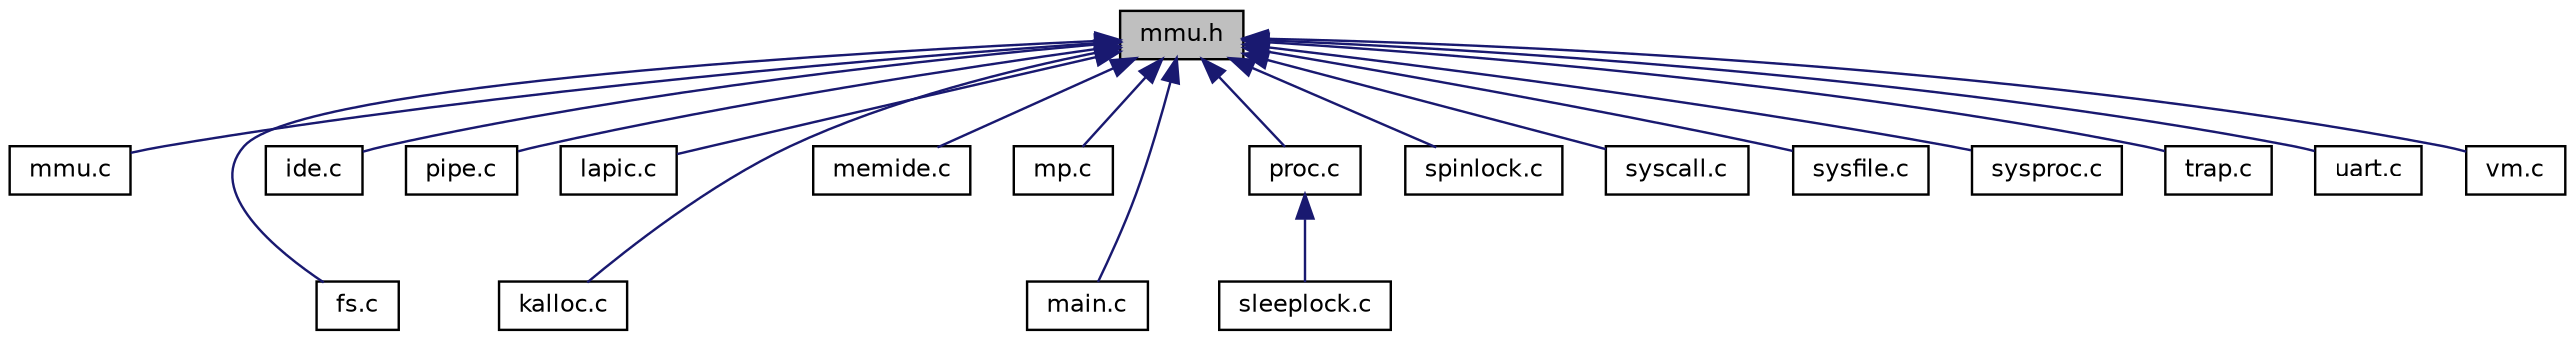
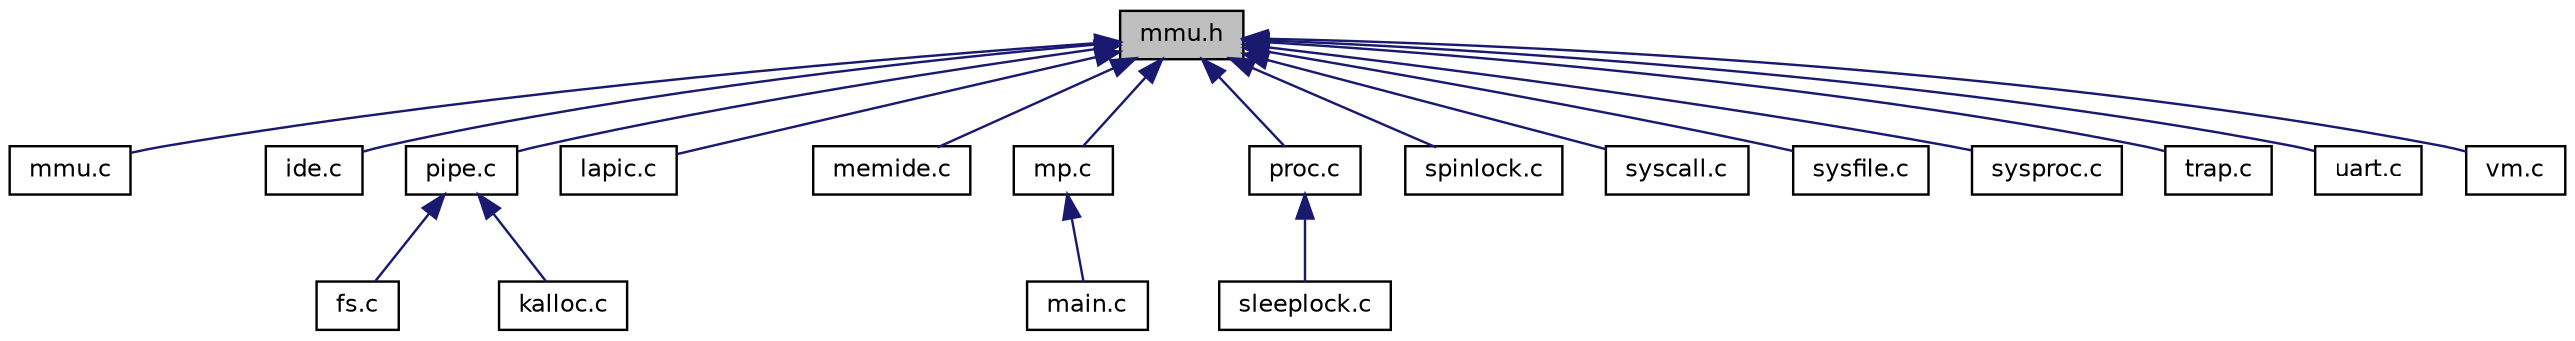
(577, 77) -> (402, 248)
(799, 142) -> (520, 248)
(1140, 184) -> (1078, 250)
